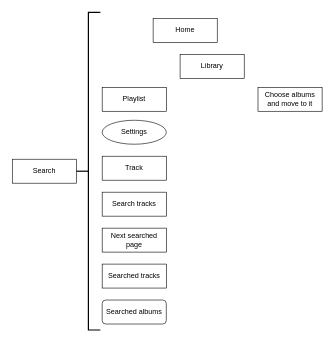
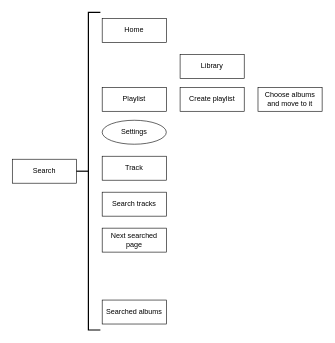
(185, 30) -> (134, 30)
none -> (212, 99)
(134, 276) -> none
(134, 312) -> (134, 312)
